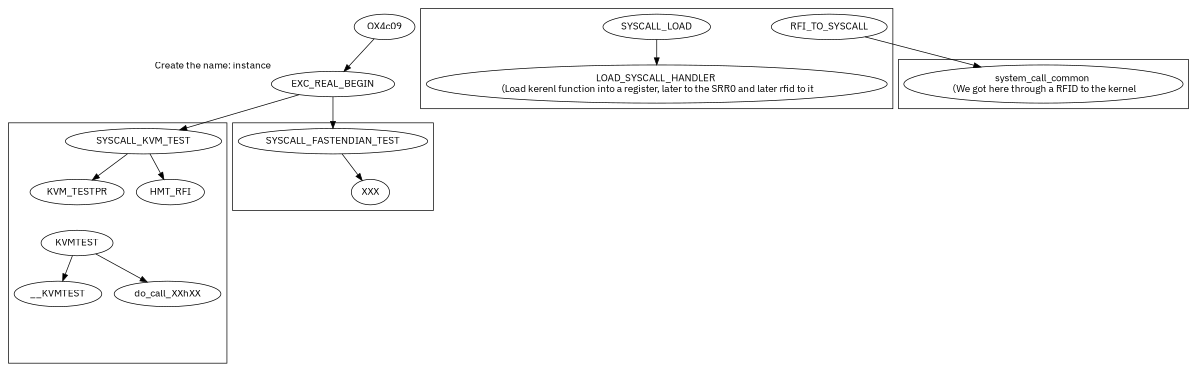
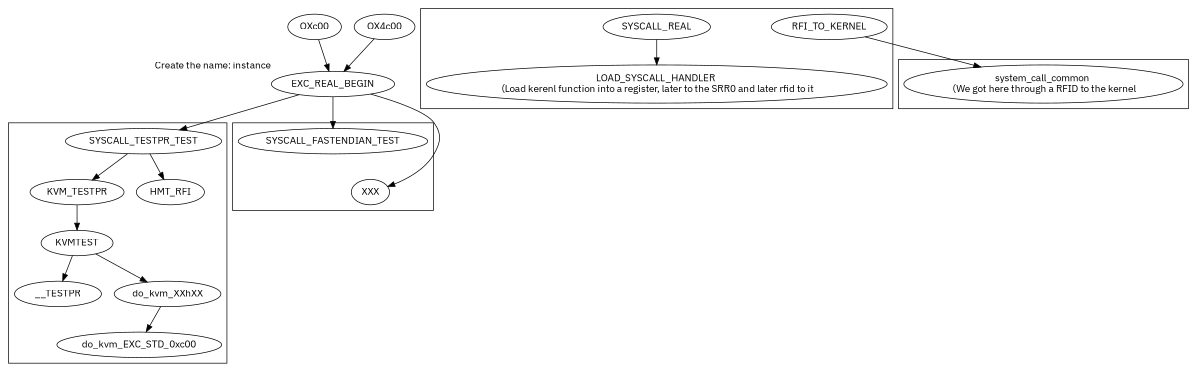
none -> (315, 27)
(385, 27) -> (385, 27)
(657, 27) -> (657, 27)
(829, 27) -> (829, 27)
(144, 141) -> (144, 141)
(350, 164) -> (439, 132)
none -> (77, 214)
(58, 294) -> (58, 294)
(168, 294) -> (168, 294)
none -> (139, 345)
